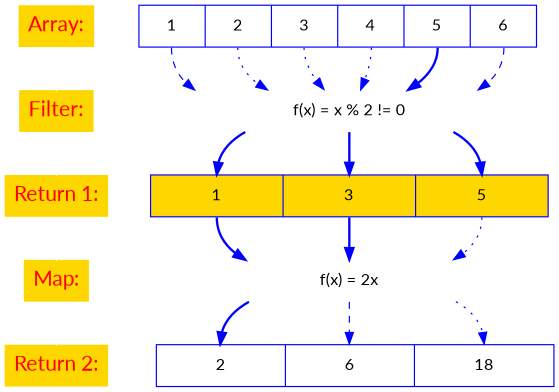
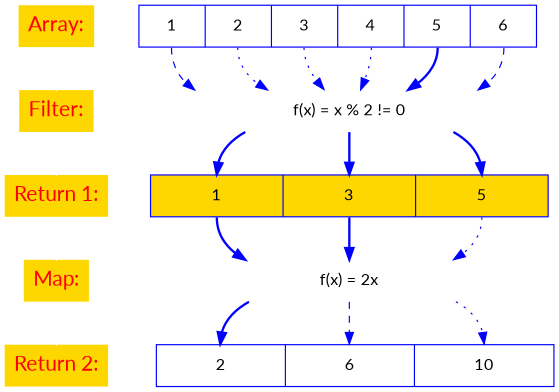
(484, 365) -> (484, 365)
